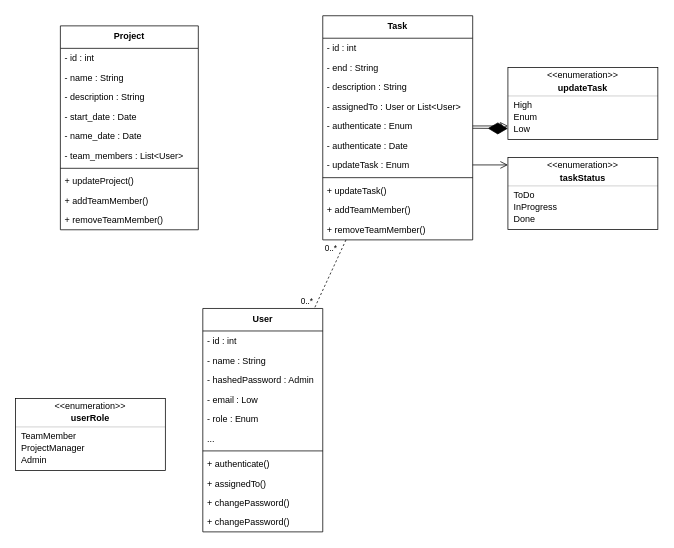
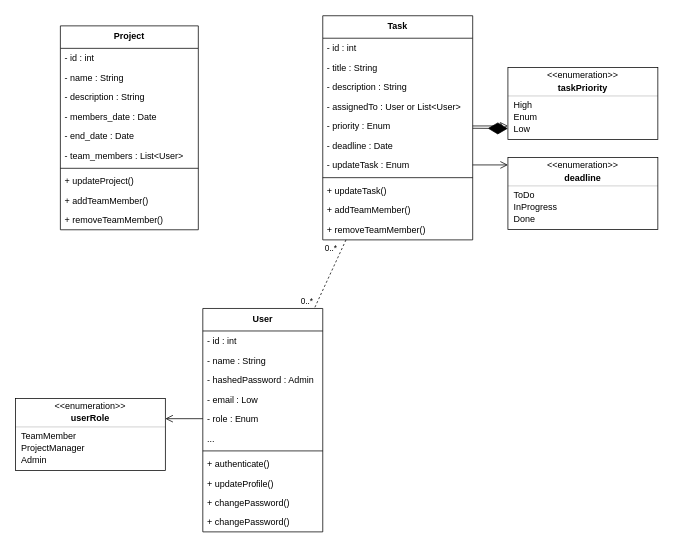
(356, 68) -> (359, 68)
(583, 88) -> (583, 88)
(108, 117) -> (113, 117)
(374, 126) -> (363, 126)
(105, 137) -> (103, 137)
(374, 146) -> (363, 146)
(583, 178) -> (583, 178)
none -> (183, 419)
(240, 484) -> (246, 484)
